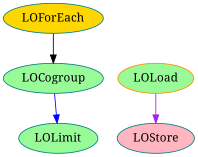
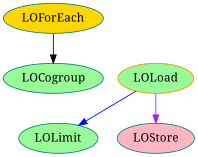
(55, 104) -> (111, 106)
